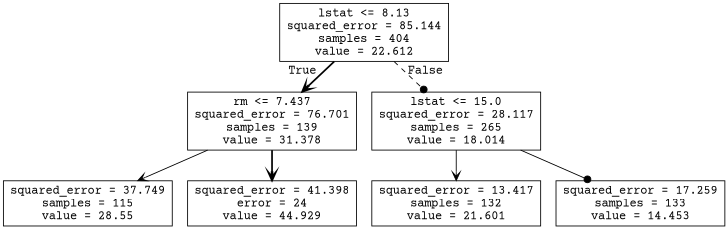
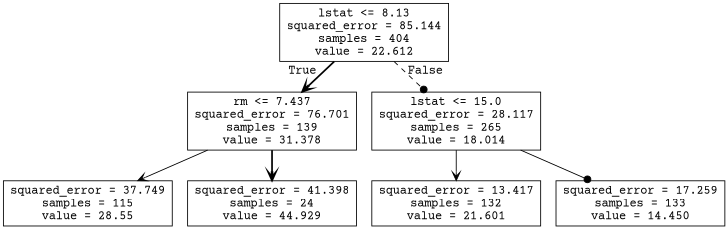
(272, 203) -> (272, 203)
(640, 203) -> (640, 203)
